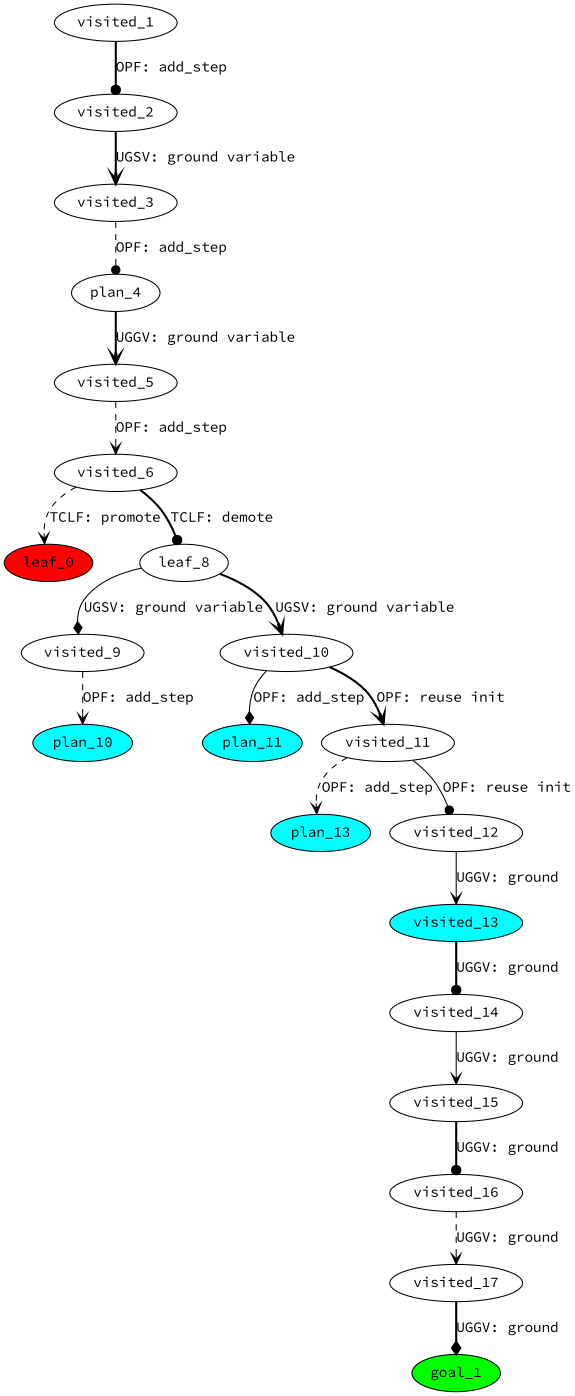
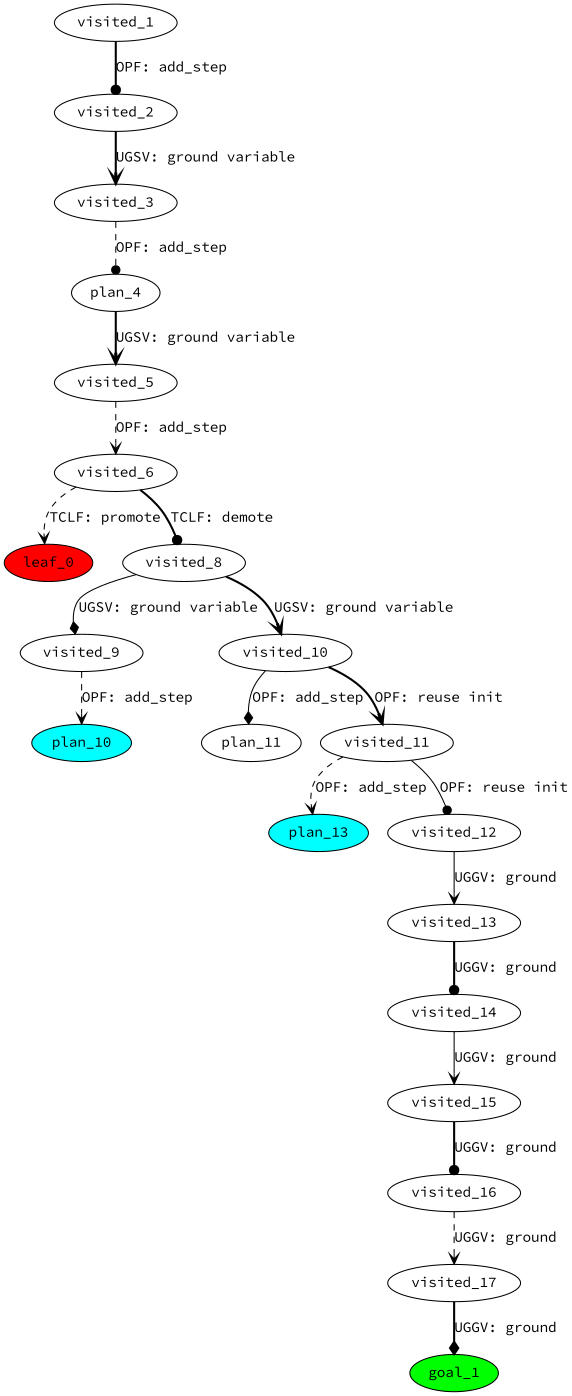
(206, 338) -> (206, 338)
(184, 563) -> (184, 563)
(252, 743) -> (251, 743)
(456, 923) -> (454, 923)
